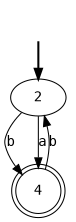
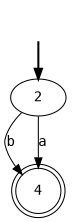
(49, 148) -> none
